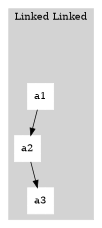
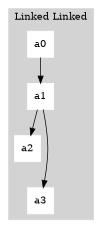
none -> (41, 44)
(33, 171) -> (48, 145)
